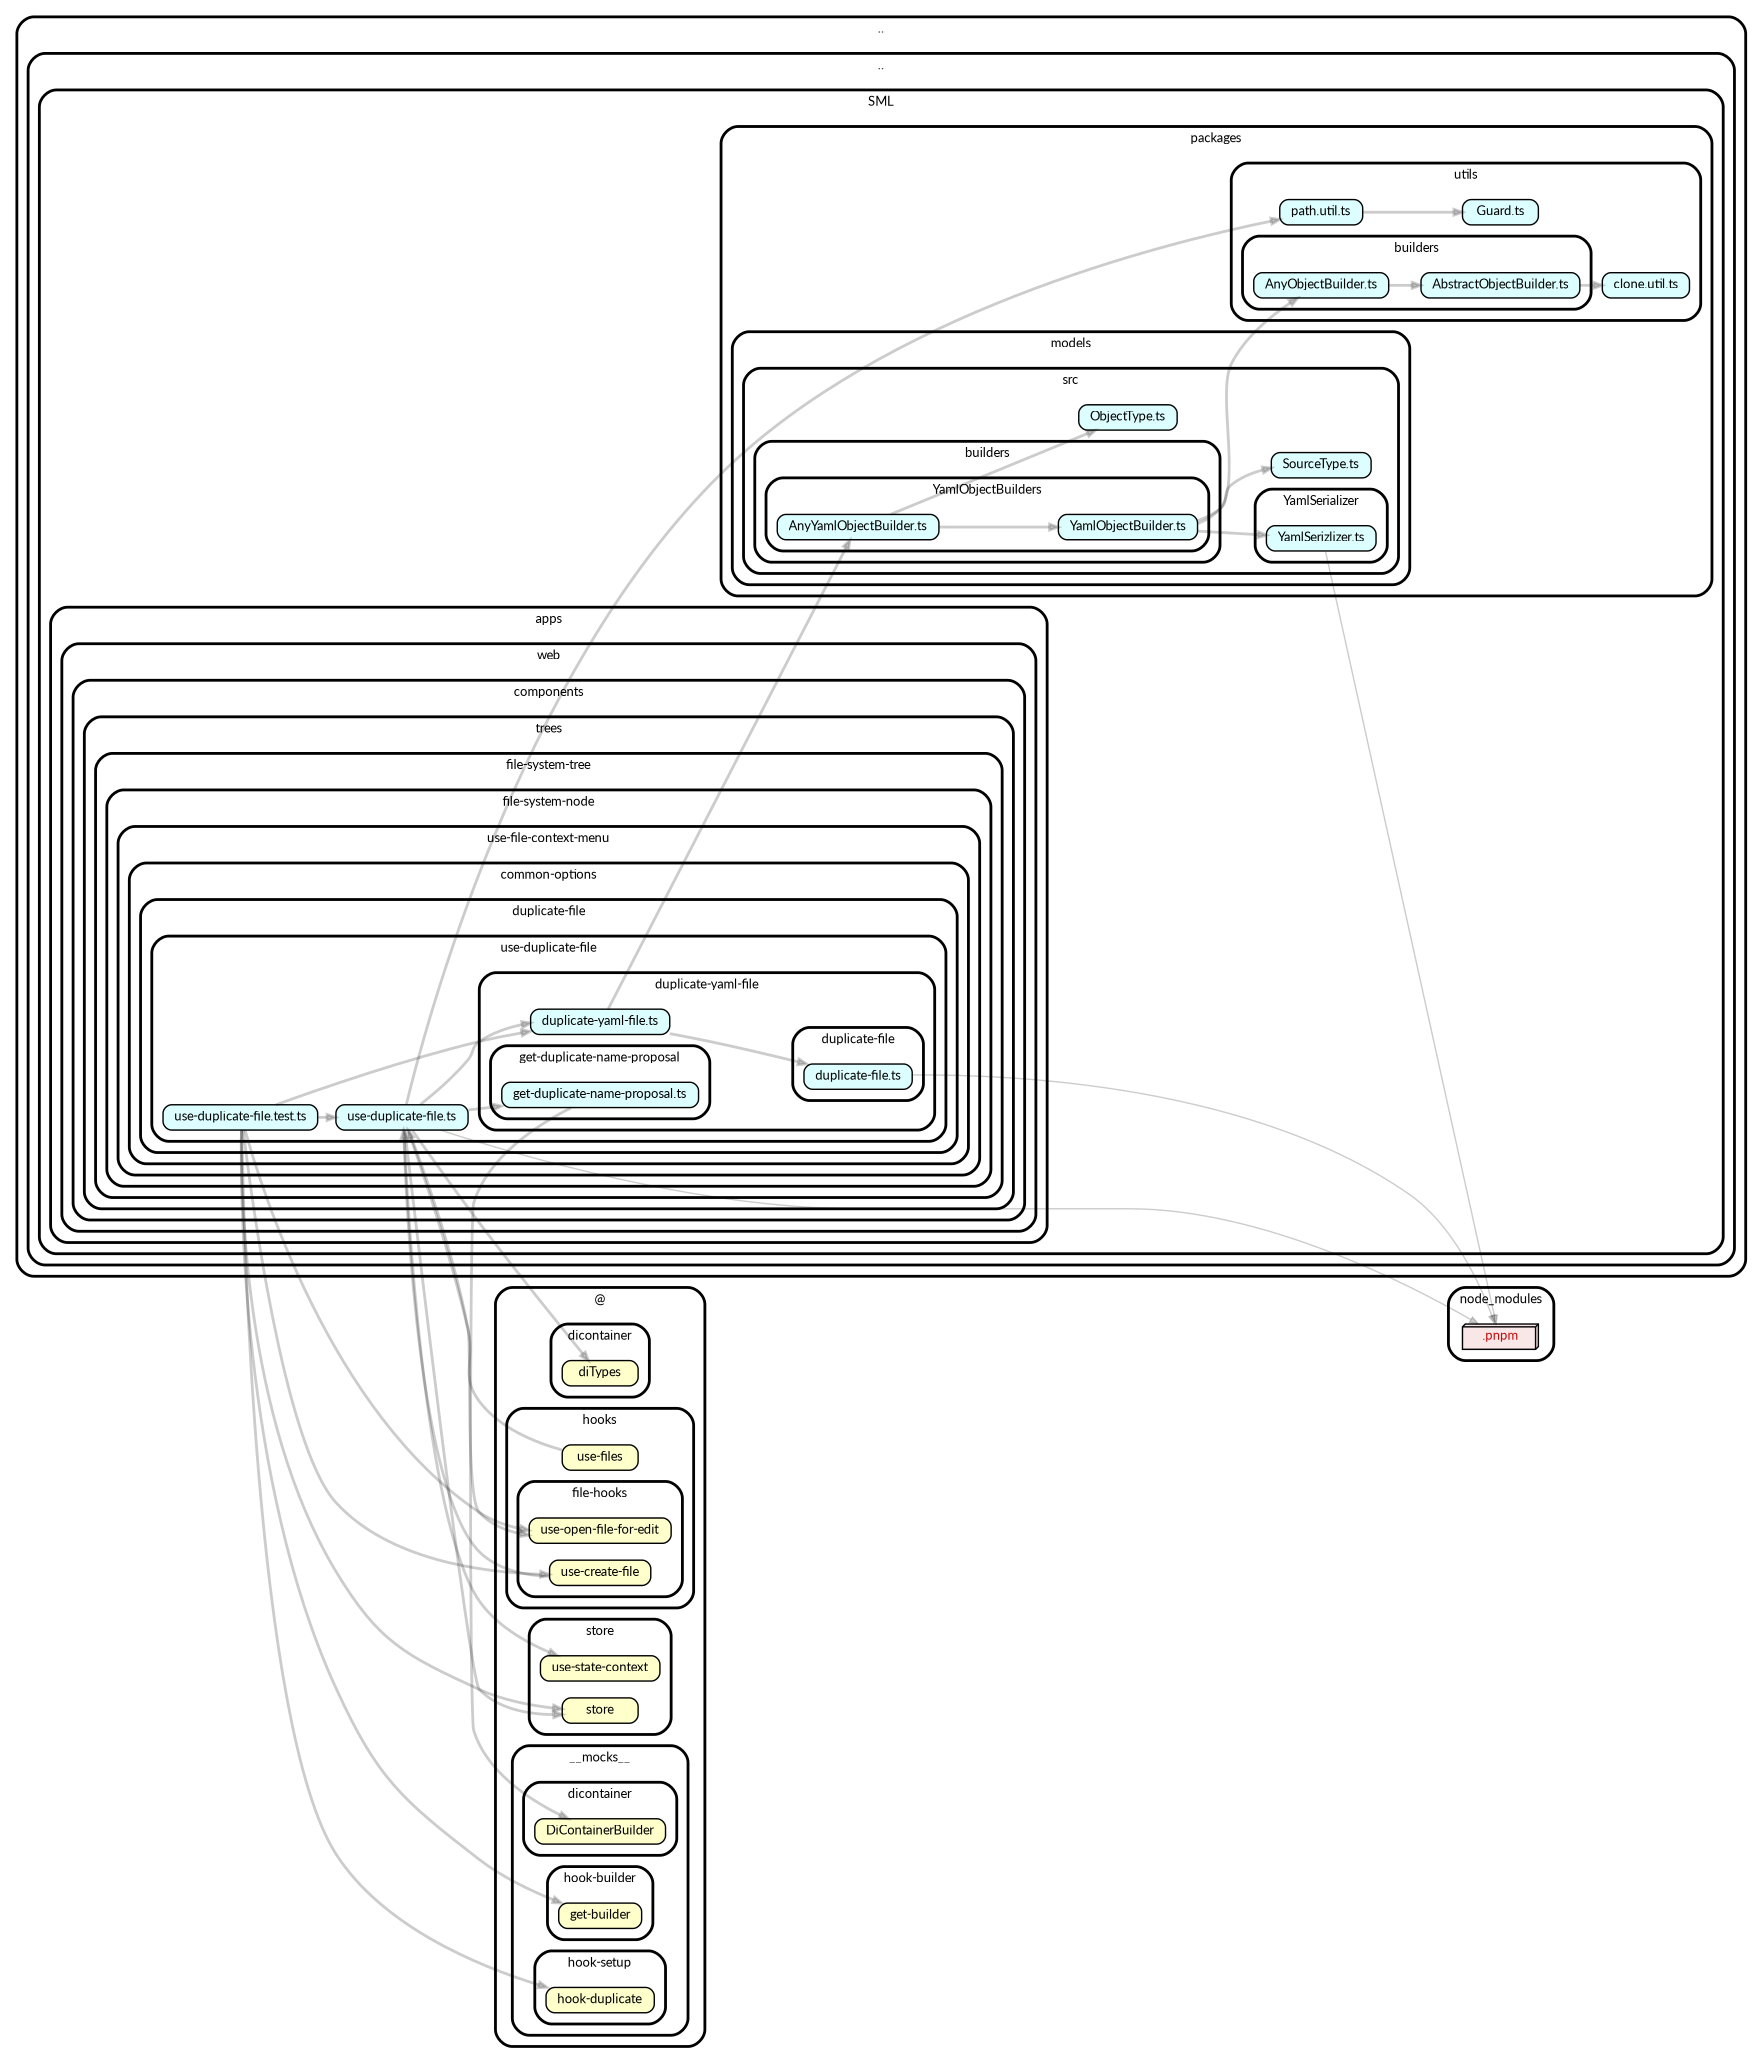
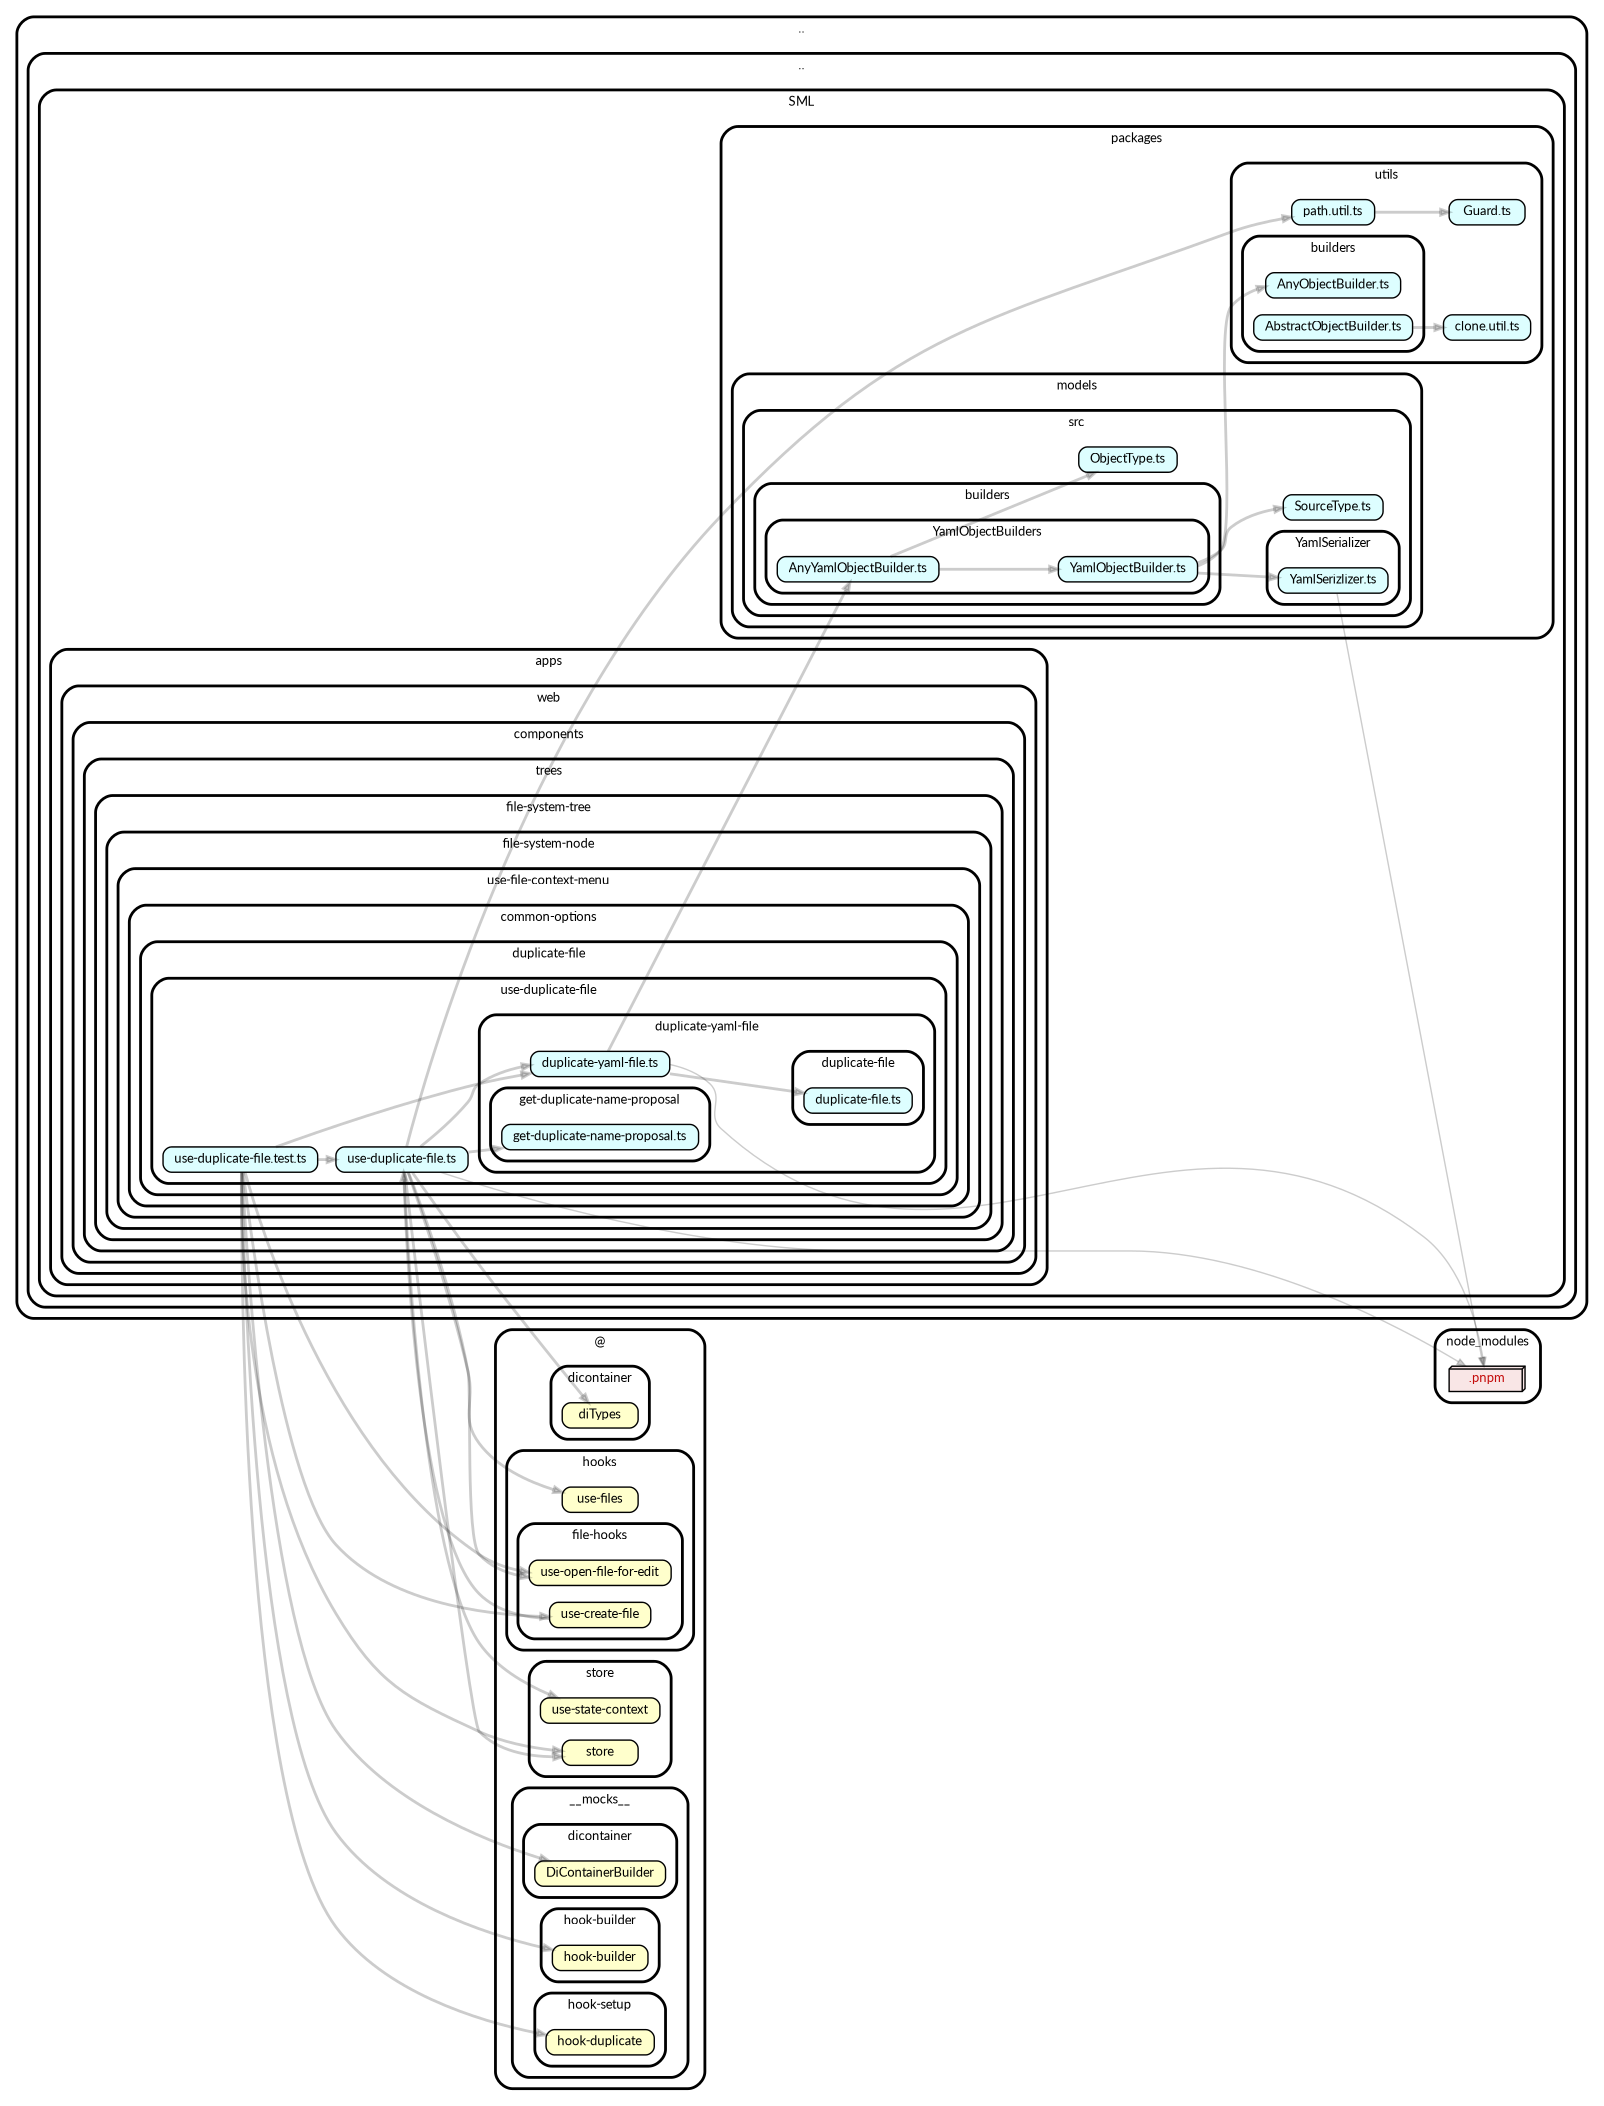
(1400, 285) -> none
(1242, 1118) -> (1092, 1186)
(482, 1405) -> (463, 1350)
(471, 1518) -> (286, 1577)
(600, 1916) -> (600, 1958)
